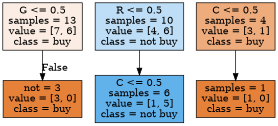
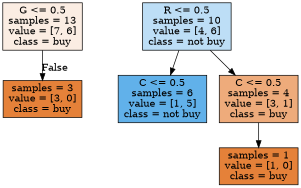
none -> (220, 60)
(43, 99) -> (43, 99)
